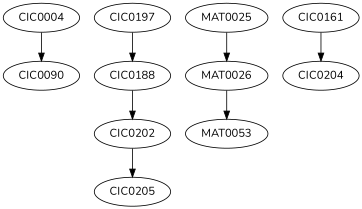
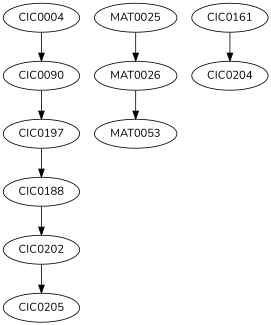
none -> (41, 101)
